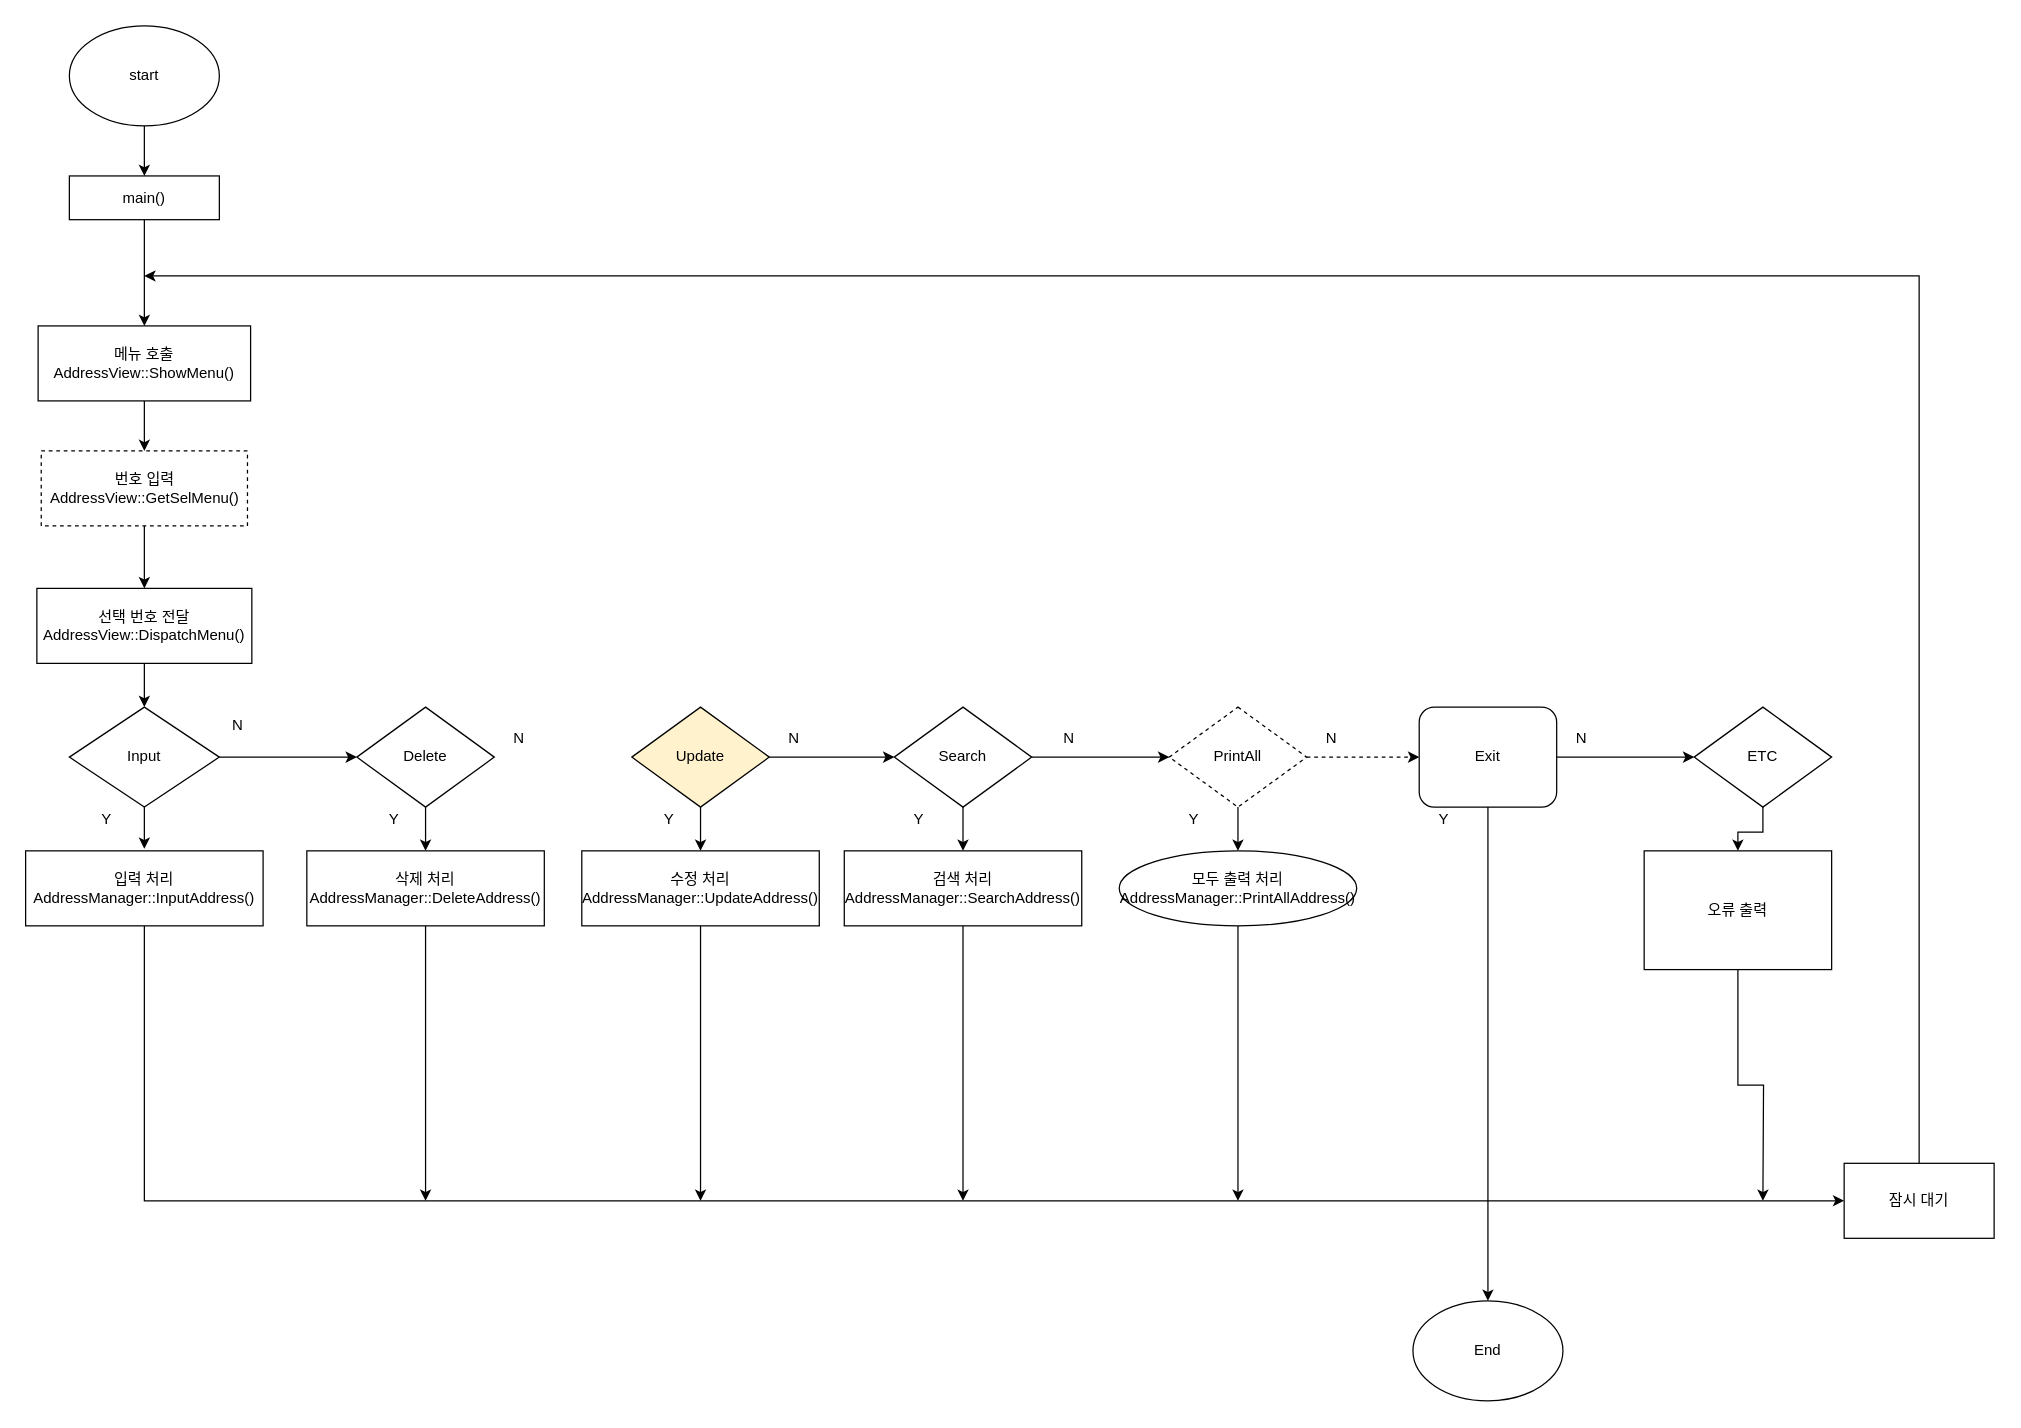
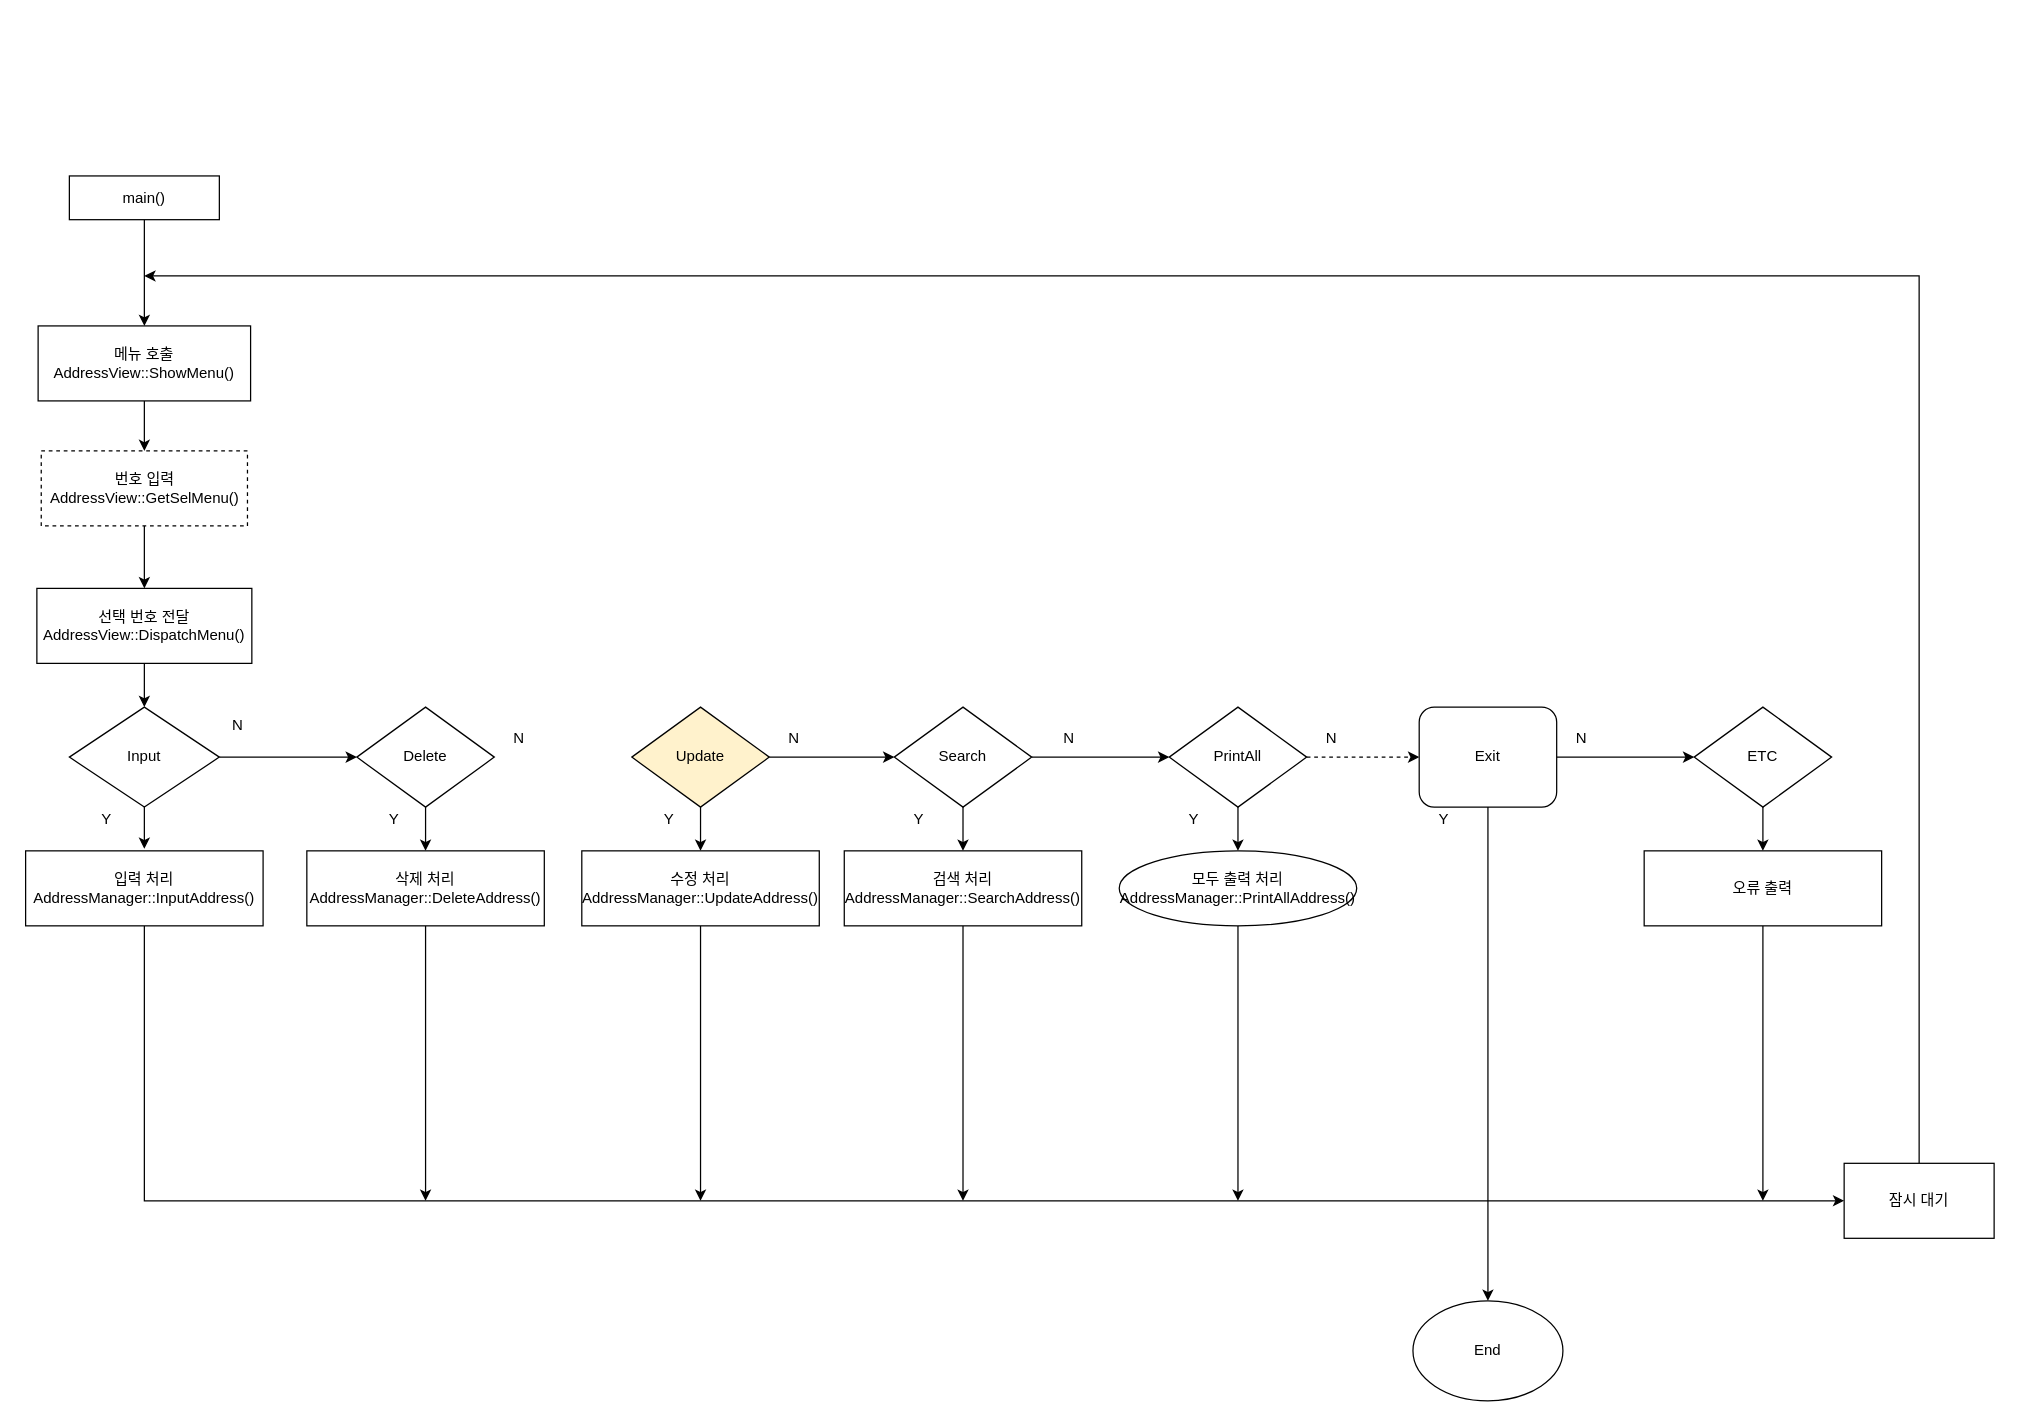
(144, 76) -> none
(144, 147) -> none
(1238, 757) -> (1238, 757)
(1738, 910) -> (1763, 888)
